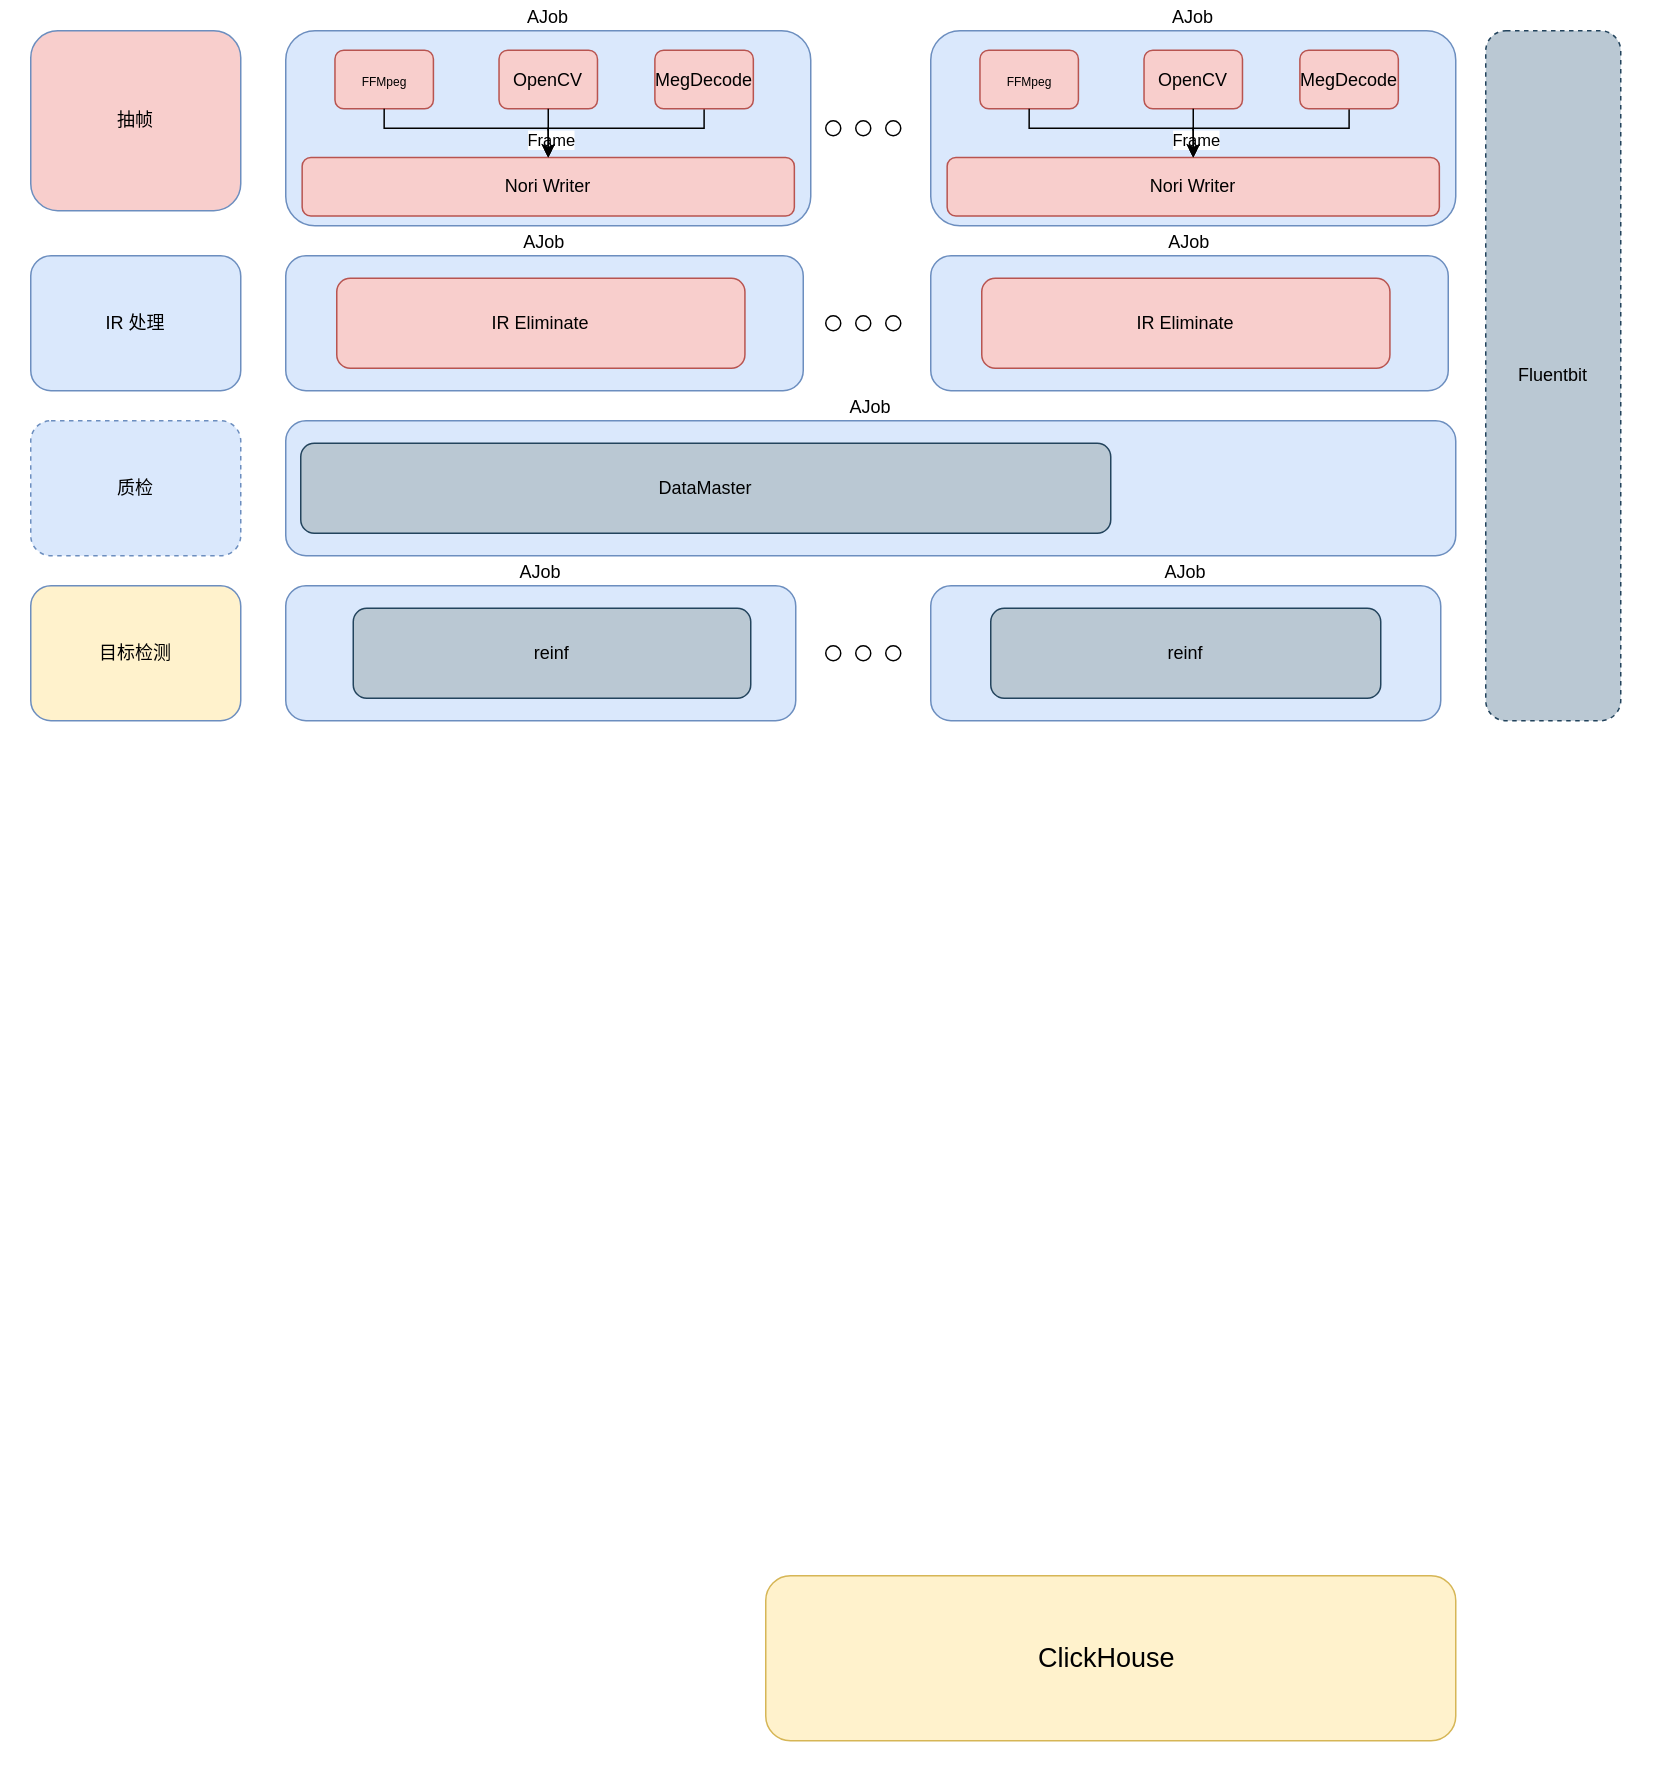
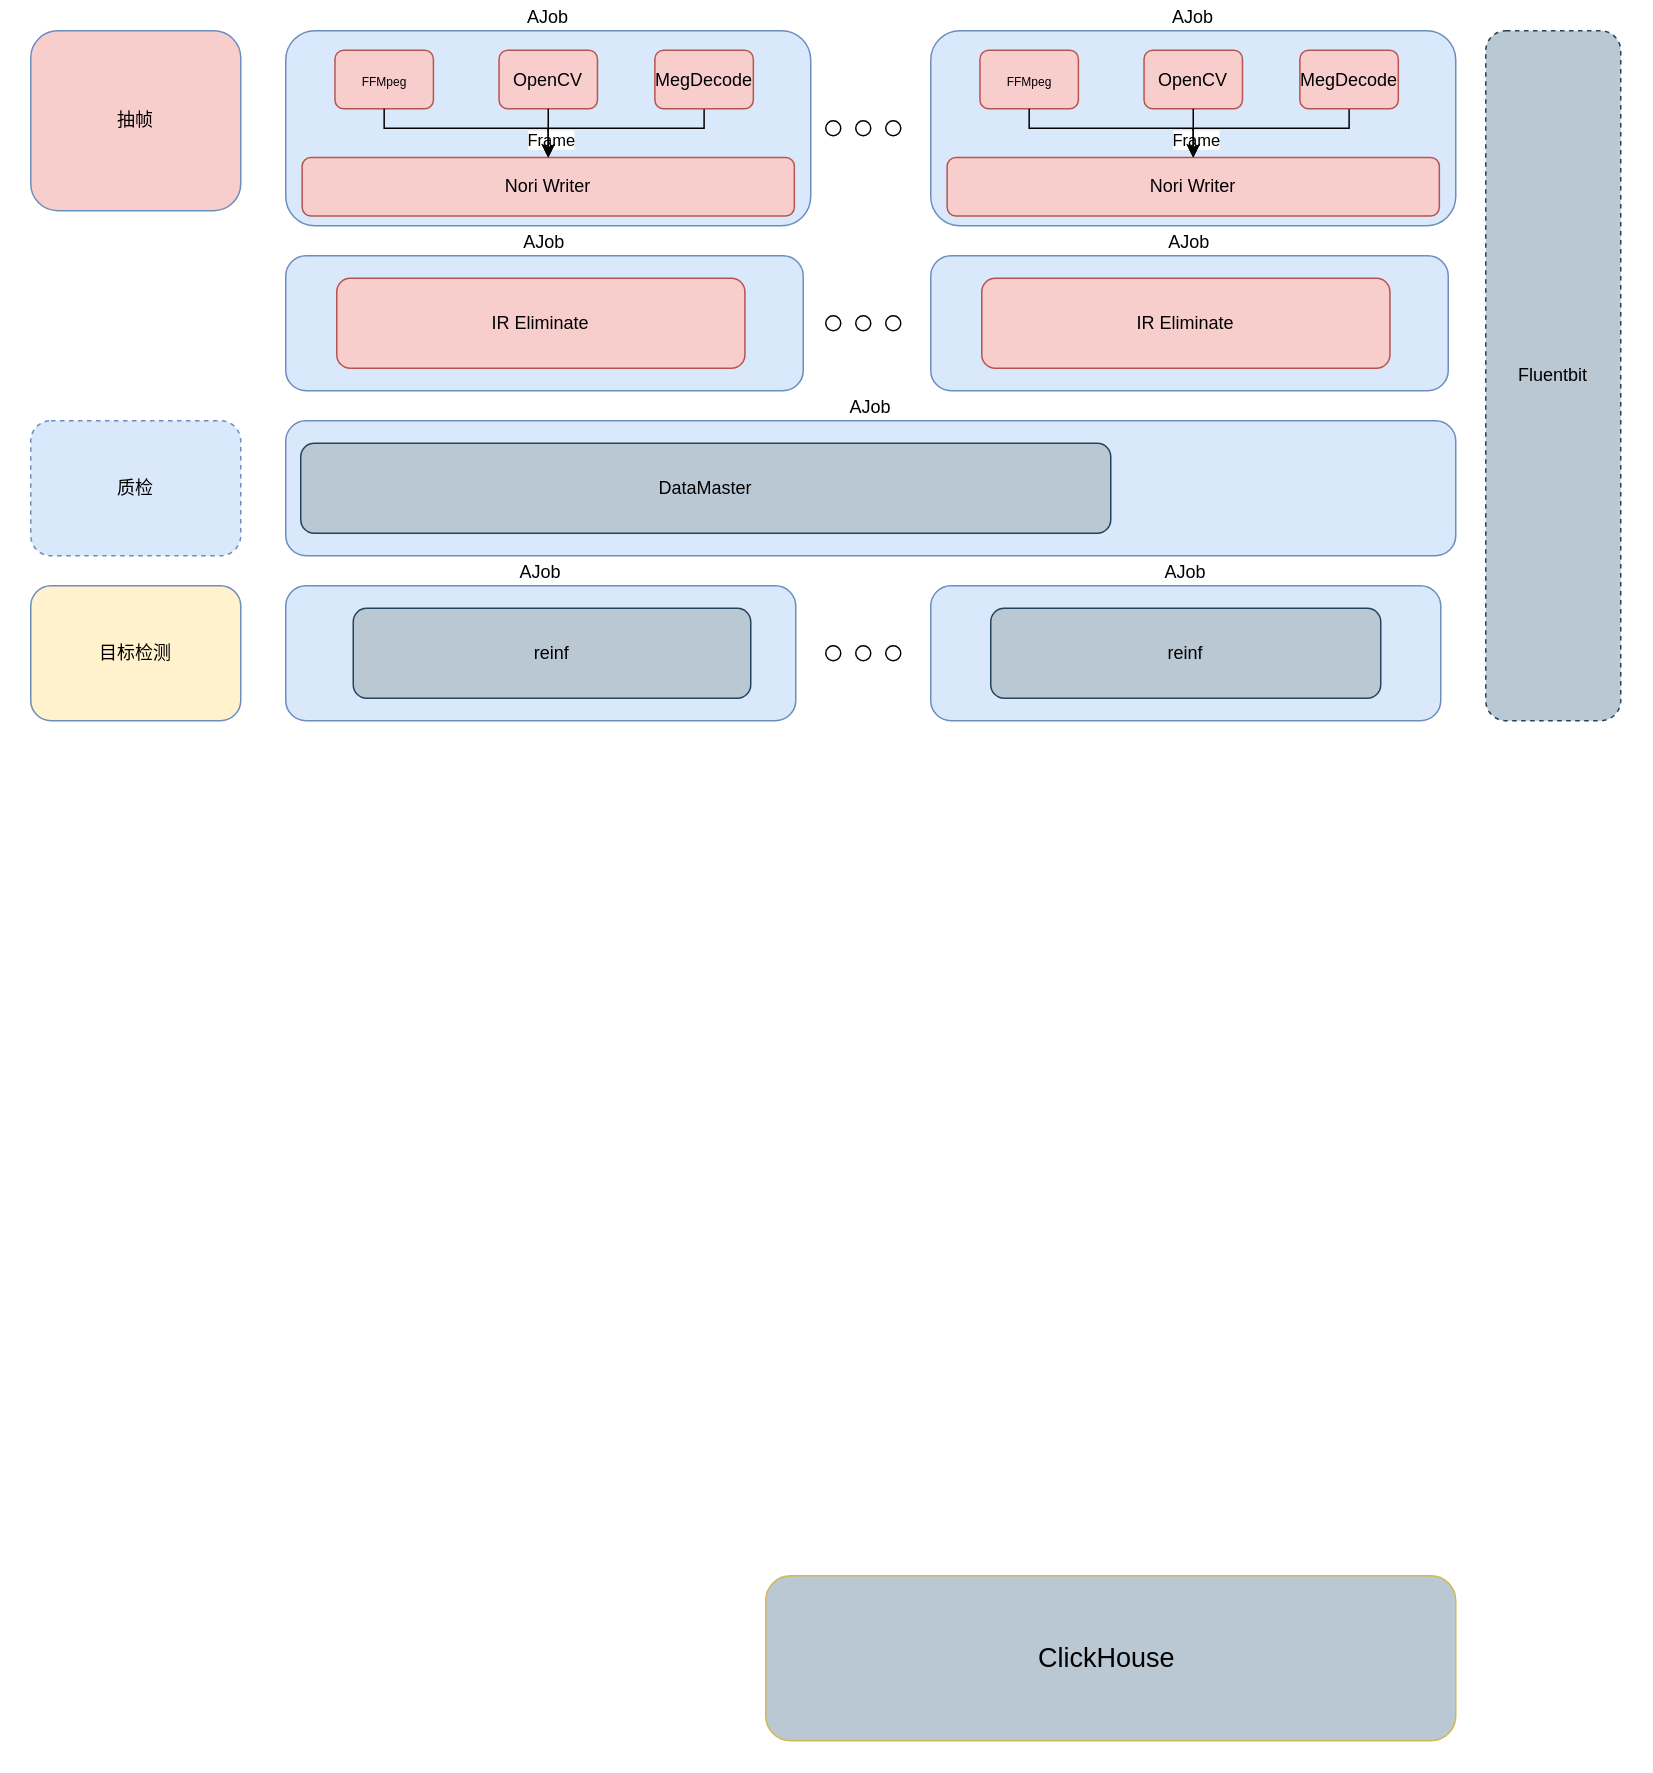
(136, 323) -> none
(1111, 1658) -> (1111, 1658)
